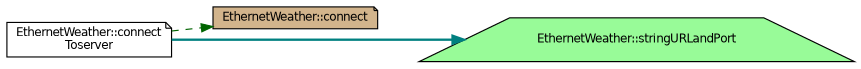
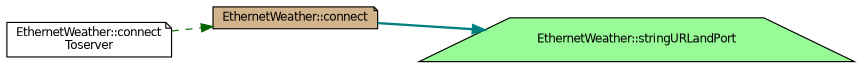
(312, 40) -> (425, 26)
